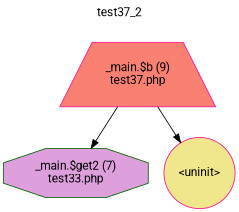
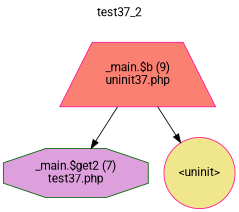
(138, 75) -> (138, 75)
(76, 173) -> (76, 173)
